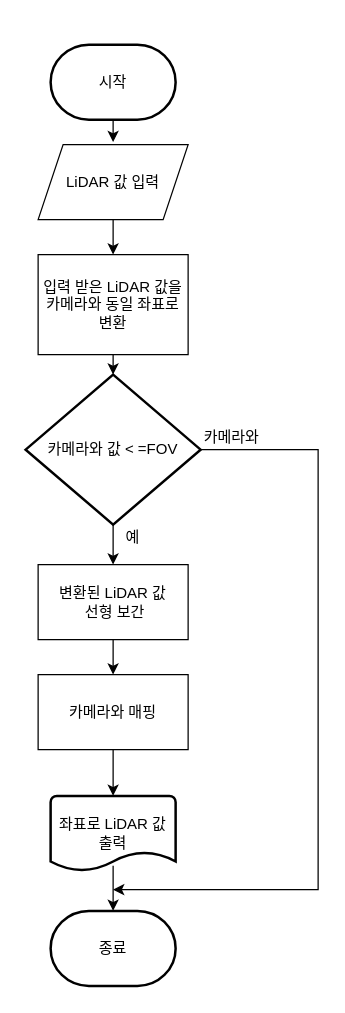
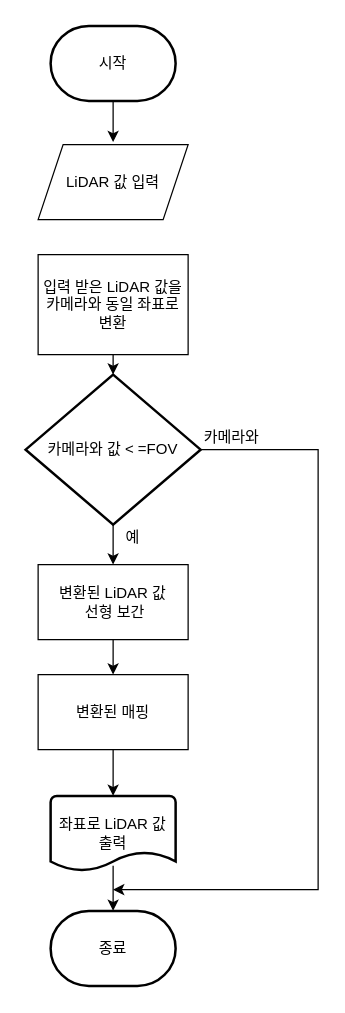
(113, 82) -> (113, 63)
(113, 232) -> none
(113, 712) -> (113, 712)
